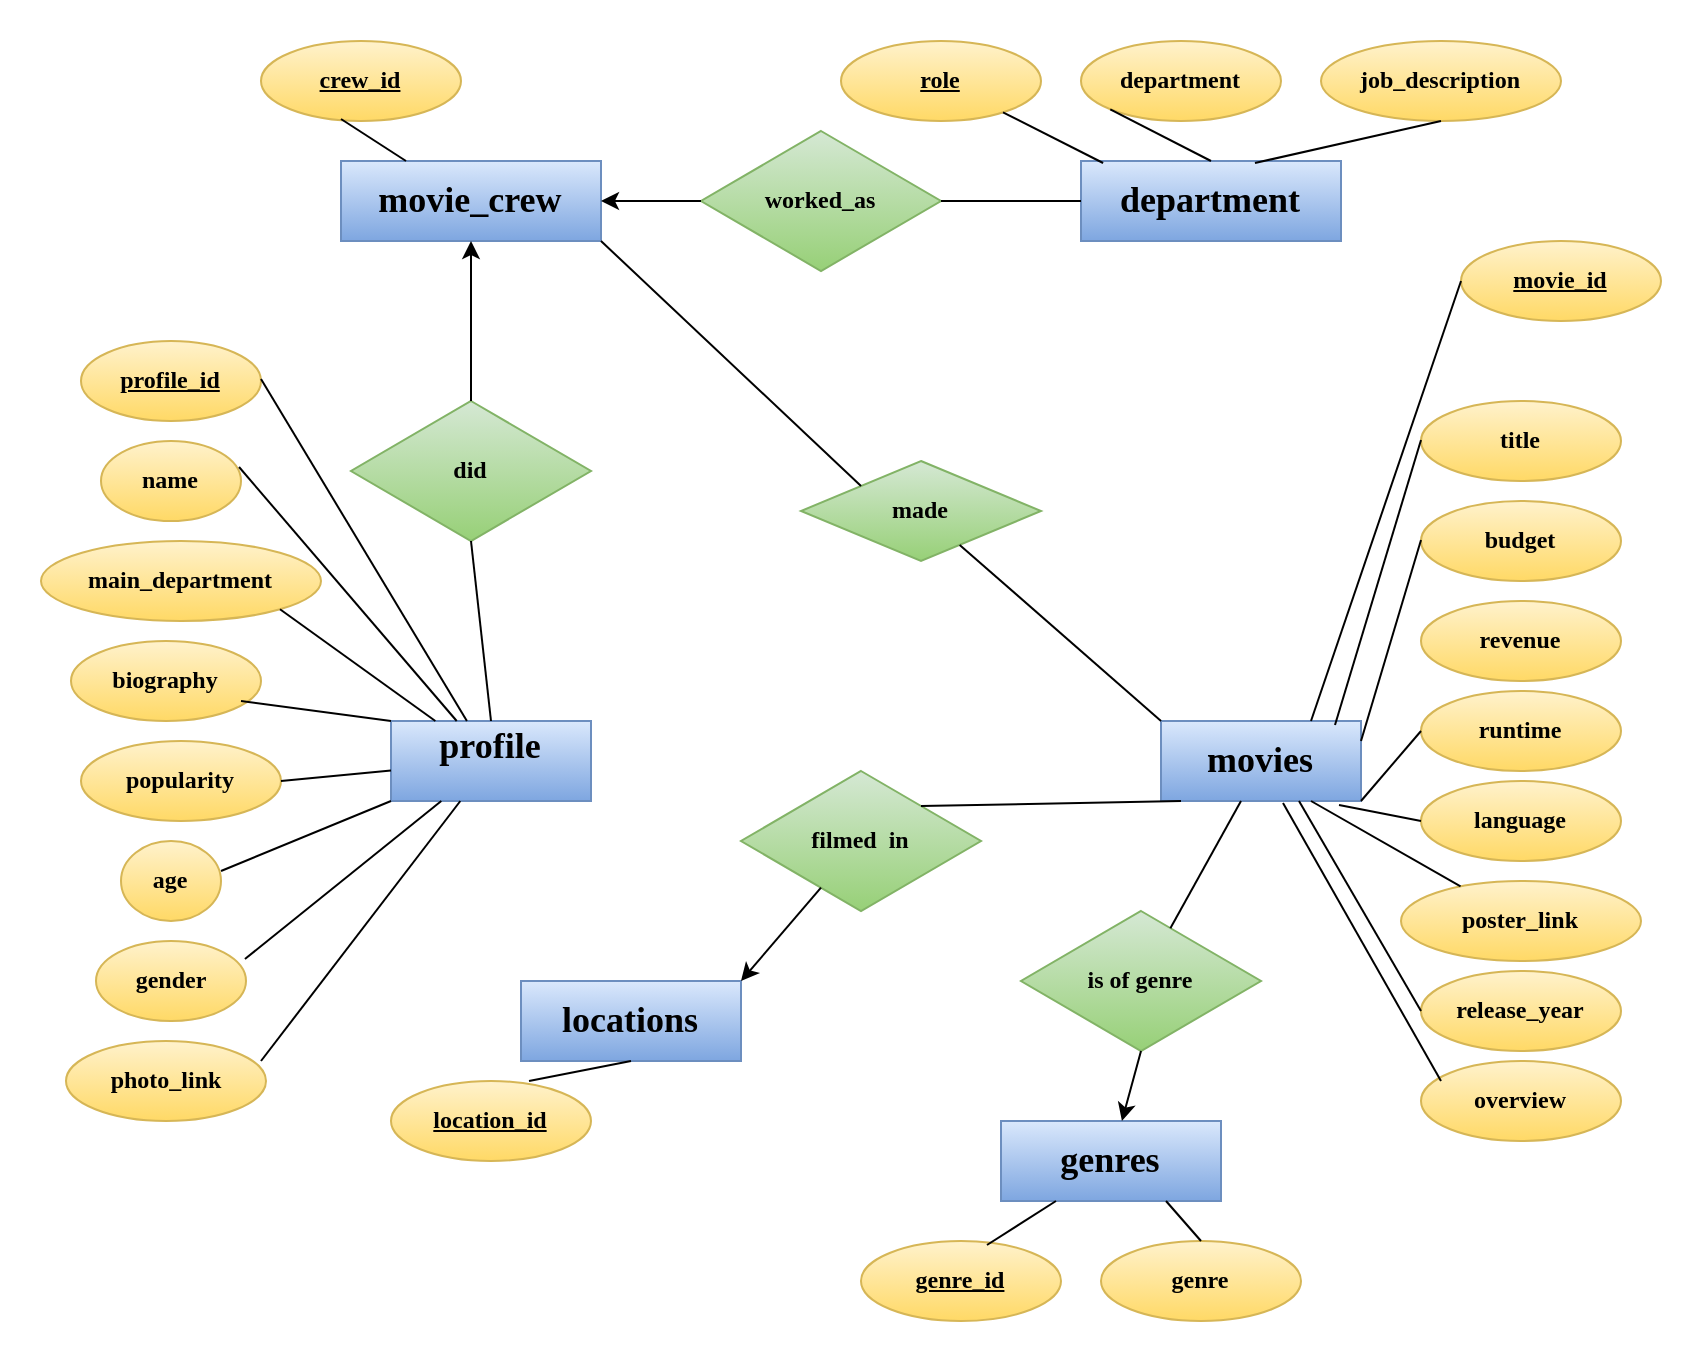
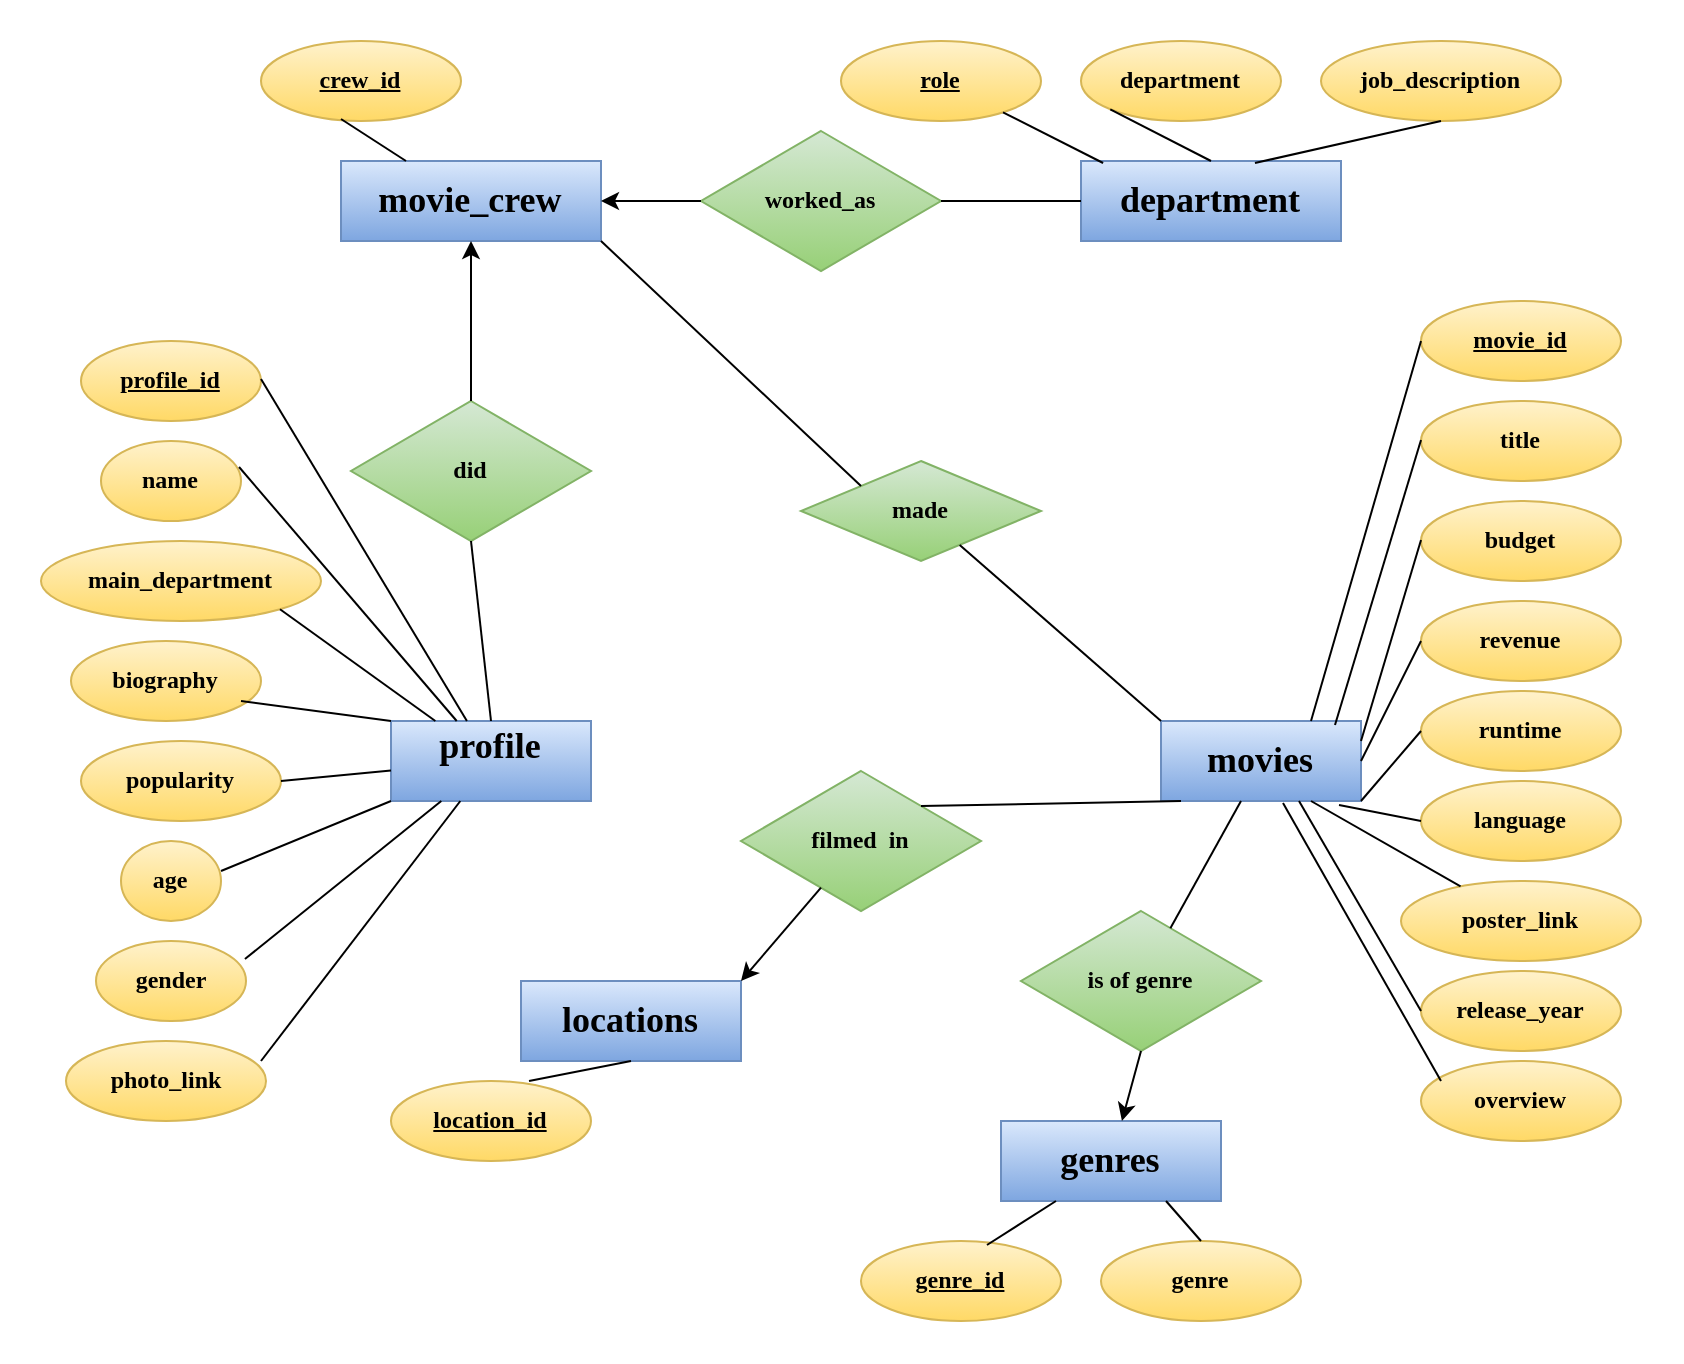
(1561, 281) -> (1521, 341)
none -> (1391, 701)
